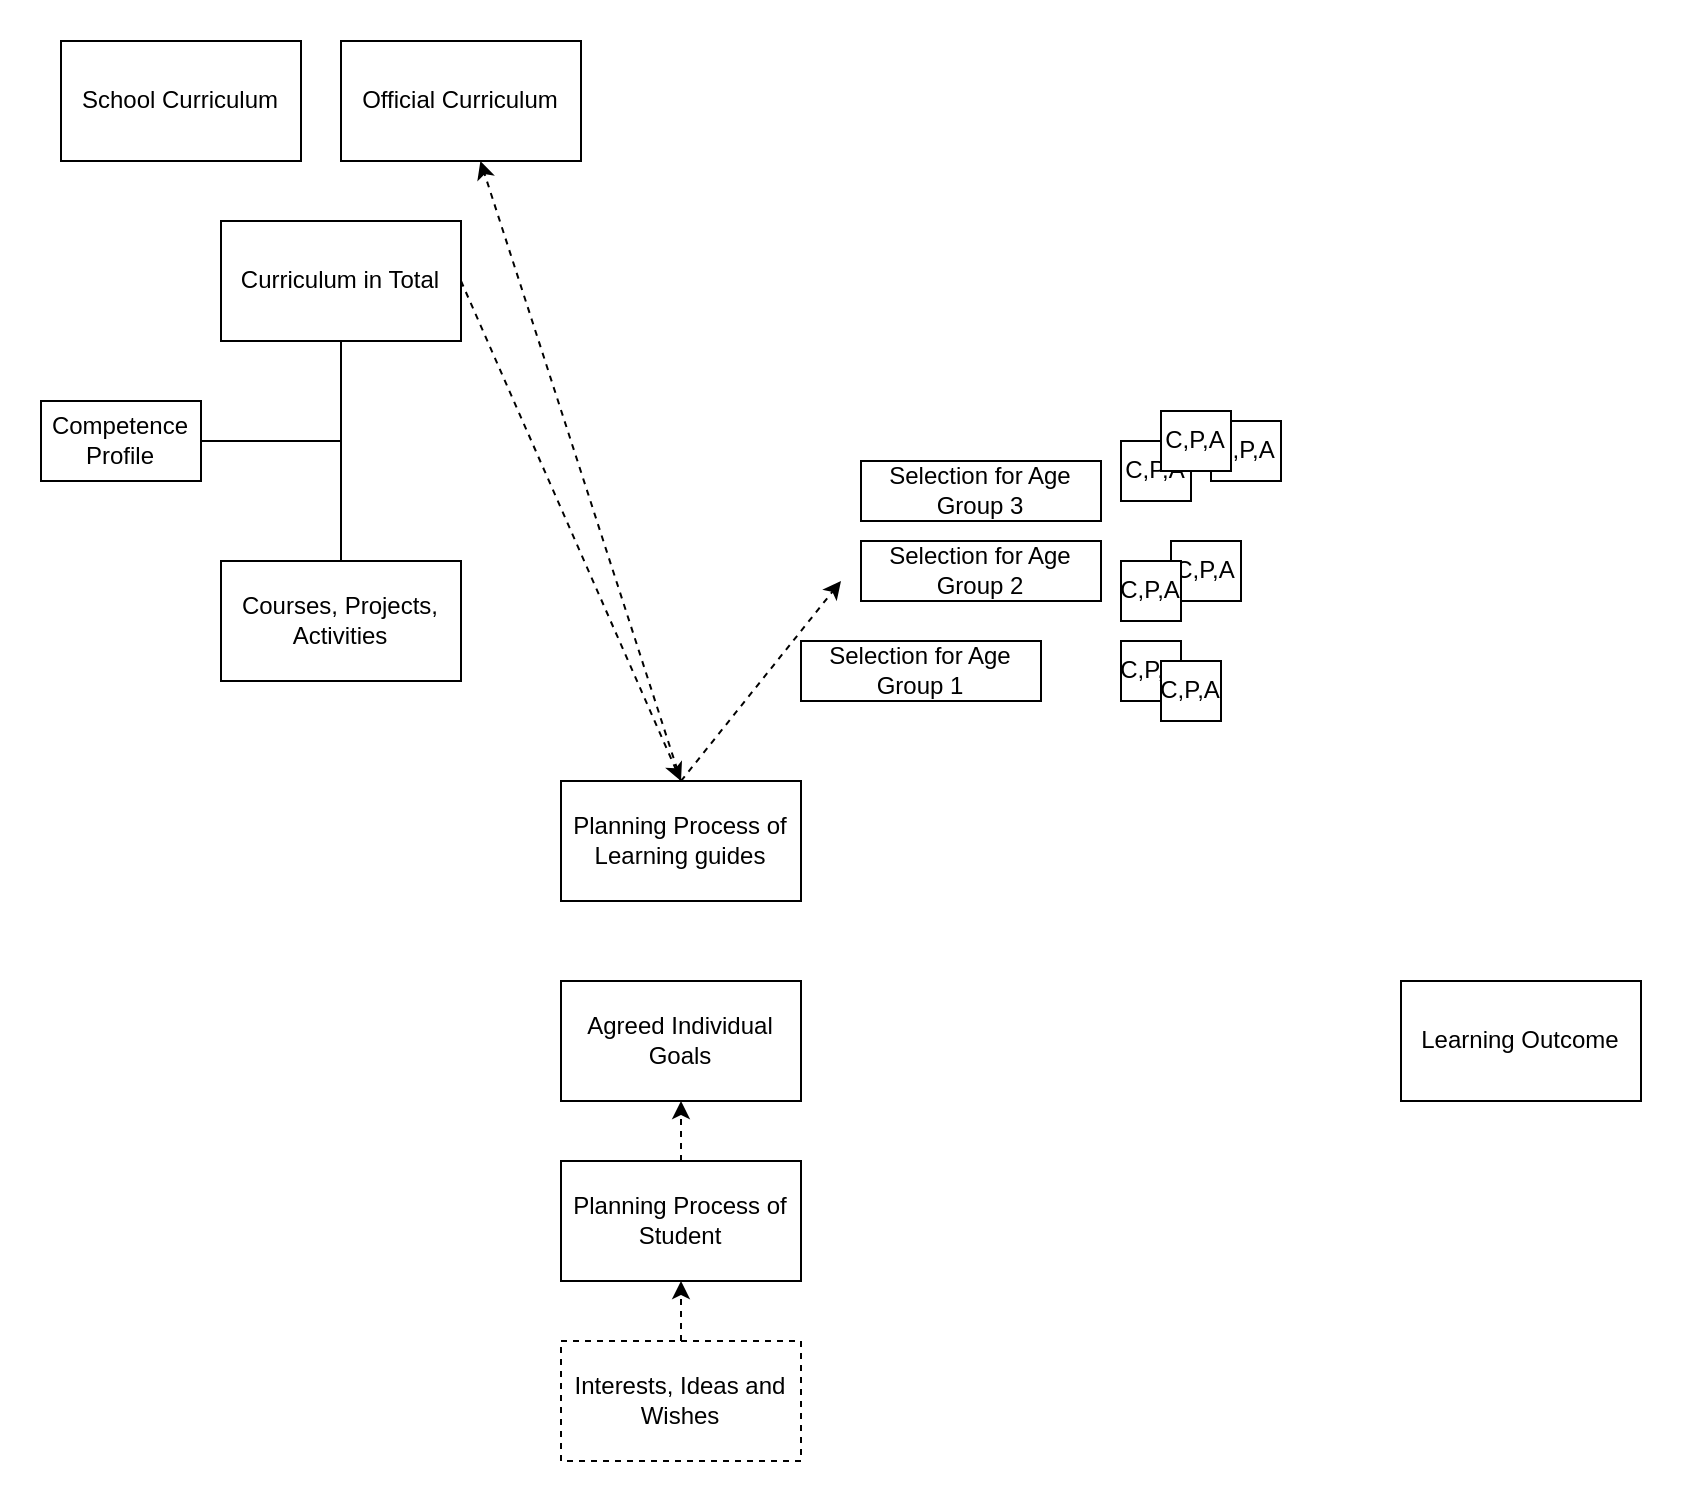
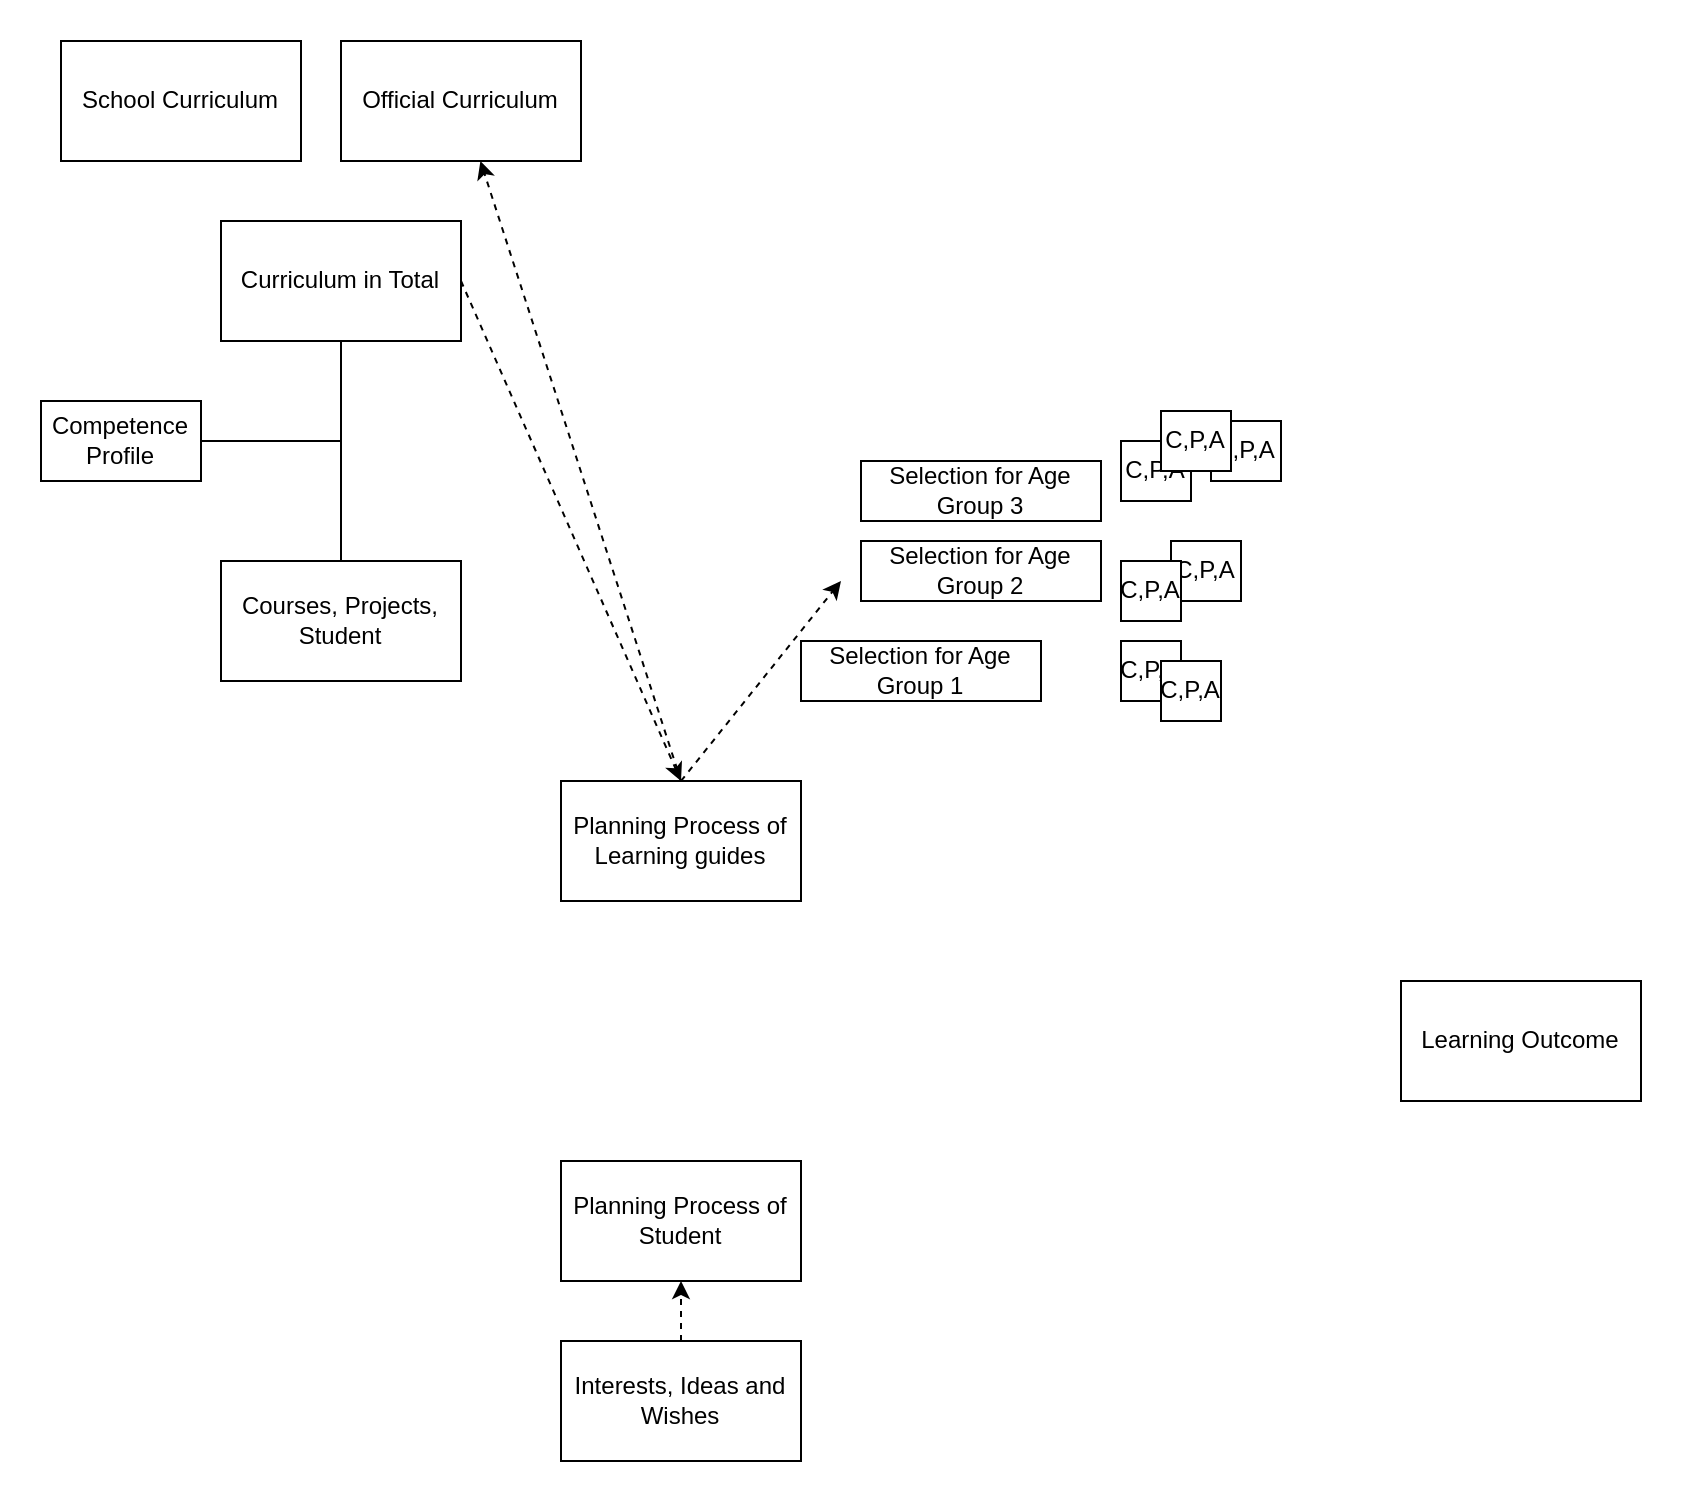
(341, 621) -> (341, 621)
(681, 1041) -> none
(681, 1138) -> none
(681, 1401) -> (681, 1401)
